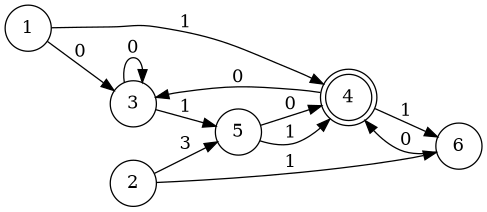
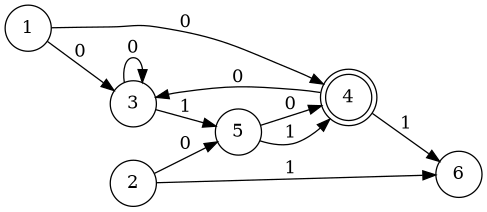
(186, 22) -> (186, 22)
(186, 144) -> (186, 144)
(402, 151) -> none
